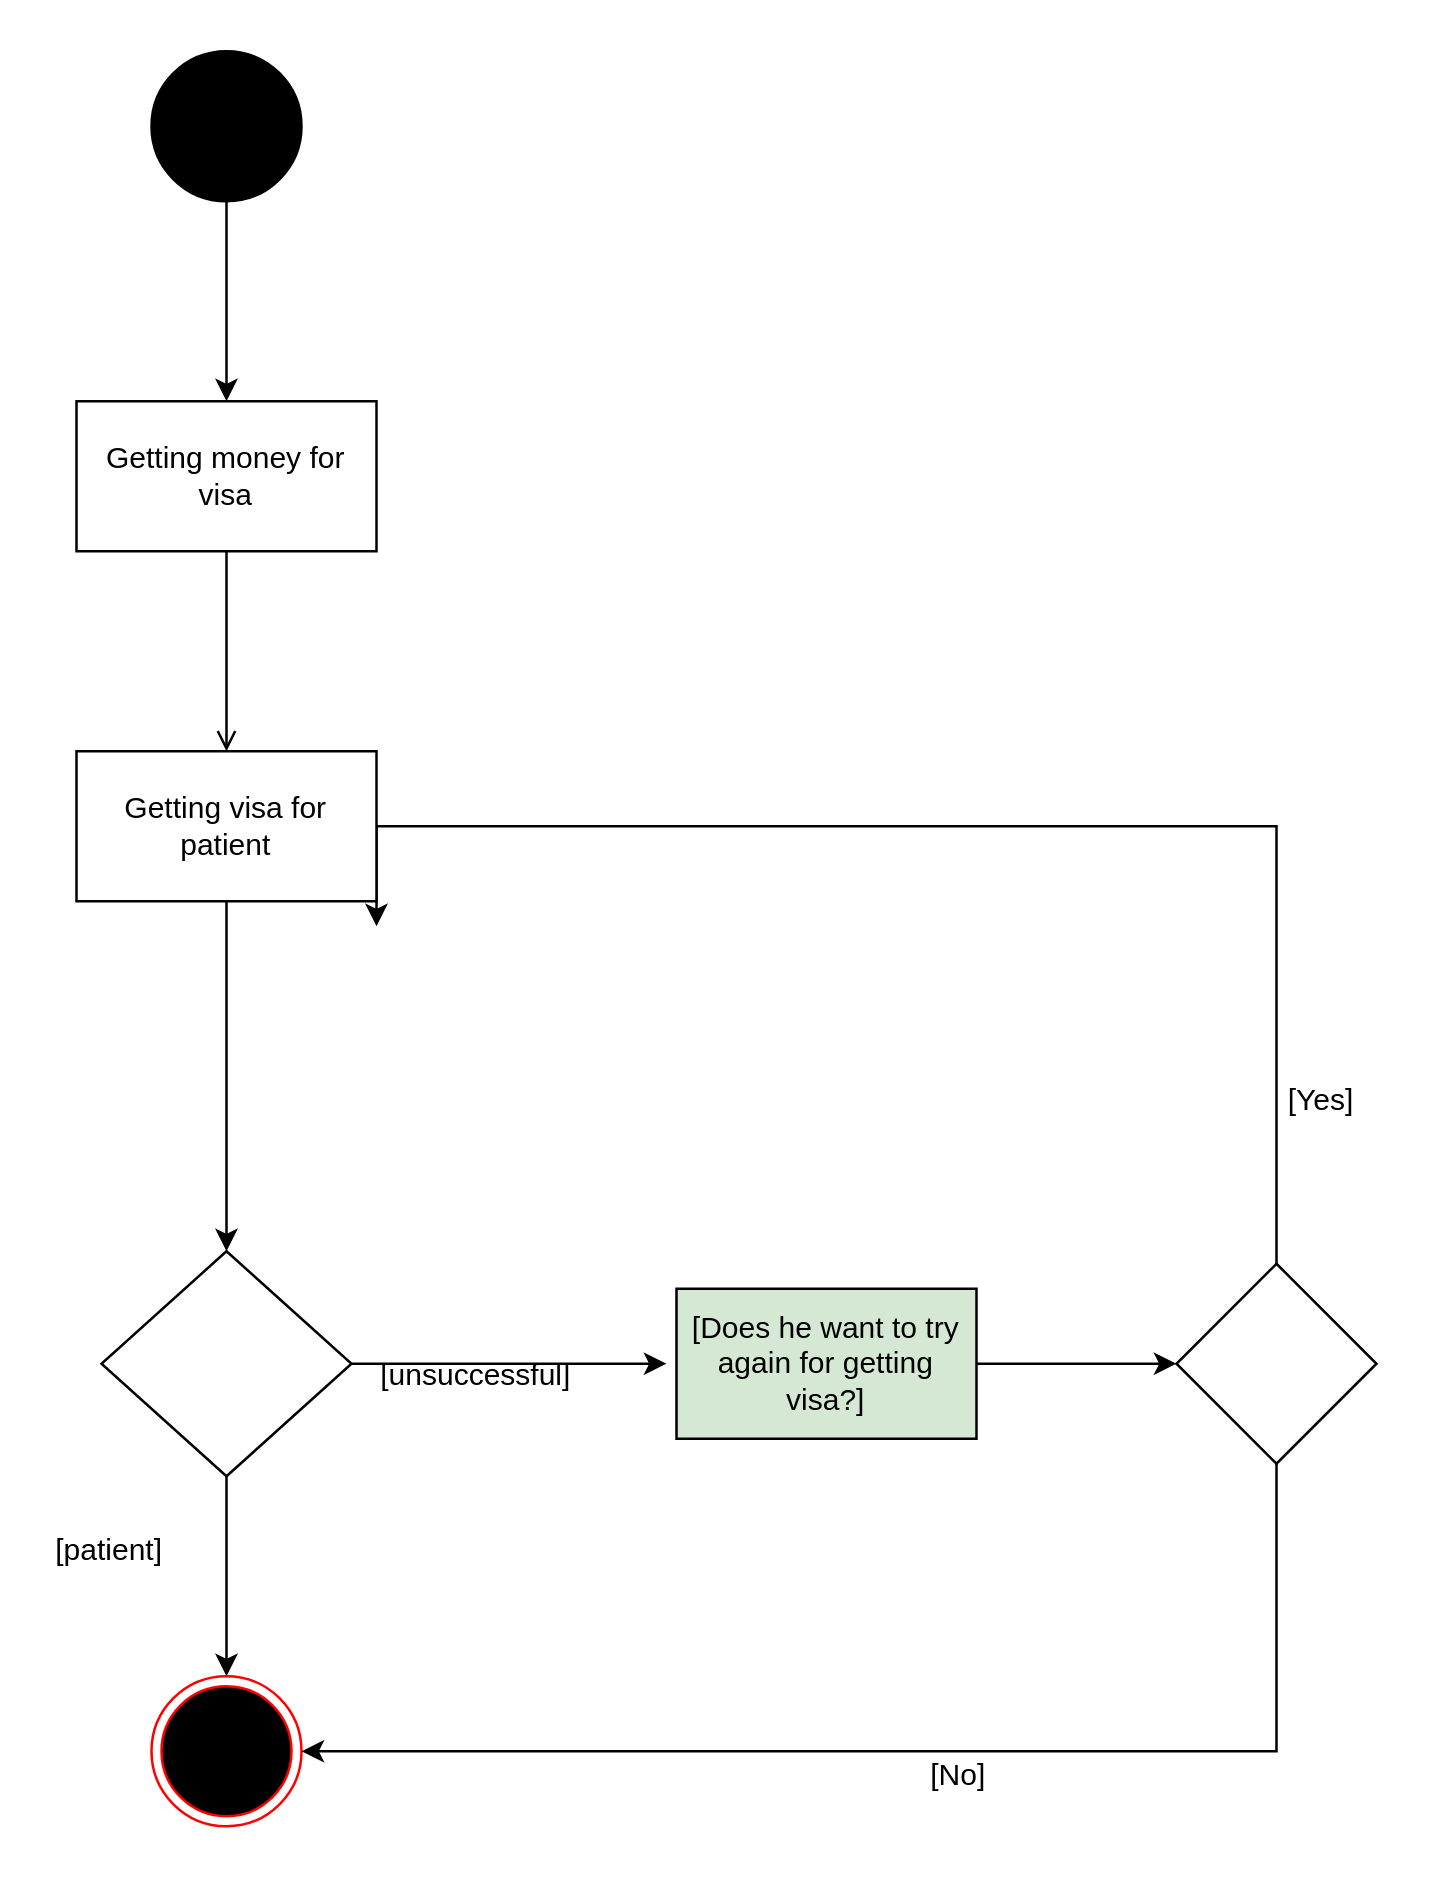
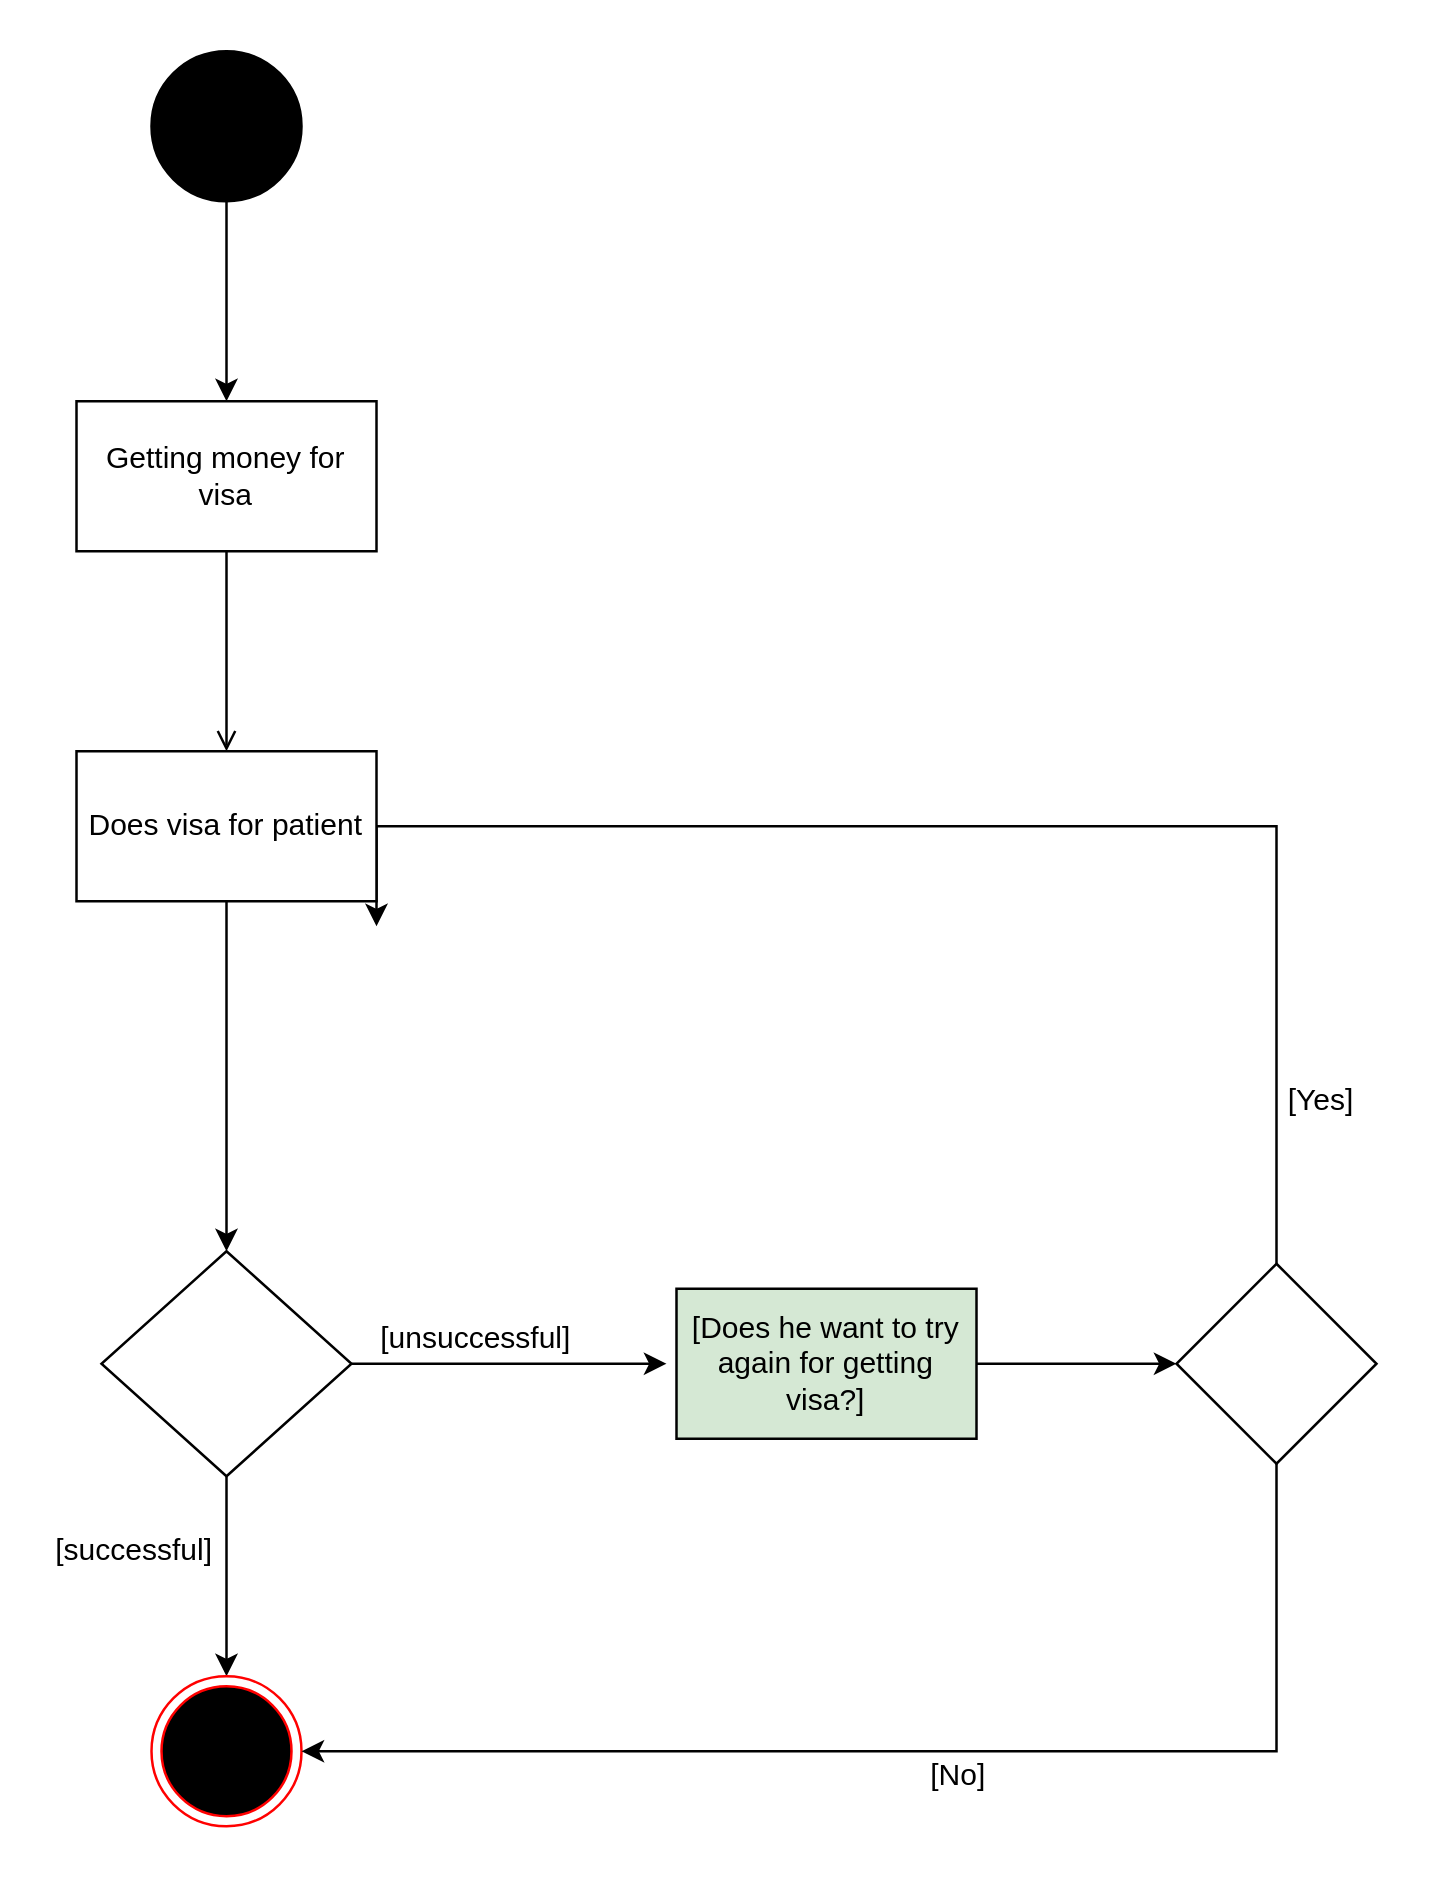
(226, 826) -> (226, 826)
(489, 1376) -> (489, 1339)
(128, 1552) -> (153, 1552)
